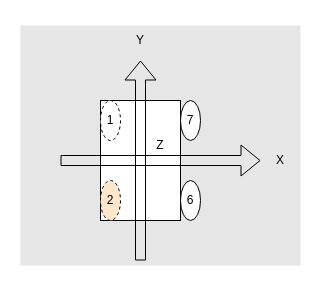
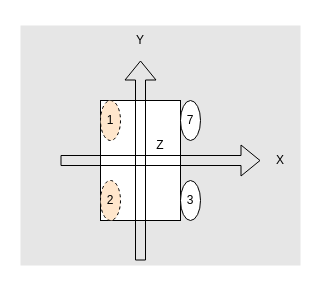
(111, 121) -> (111, 121)
(191, 201) -> (191, 201)
